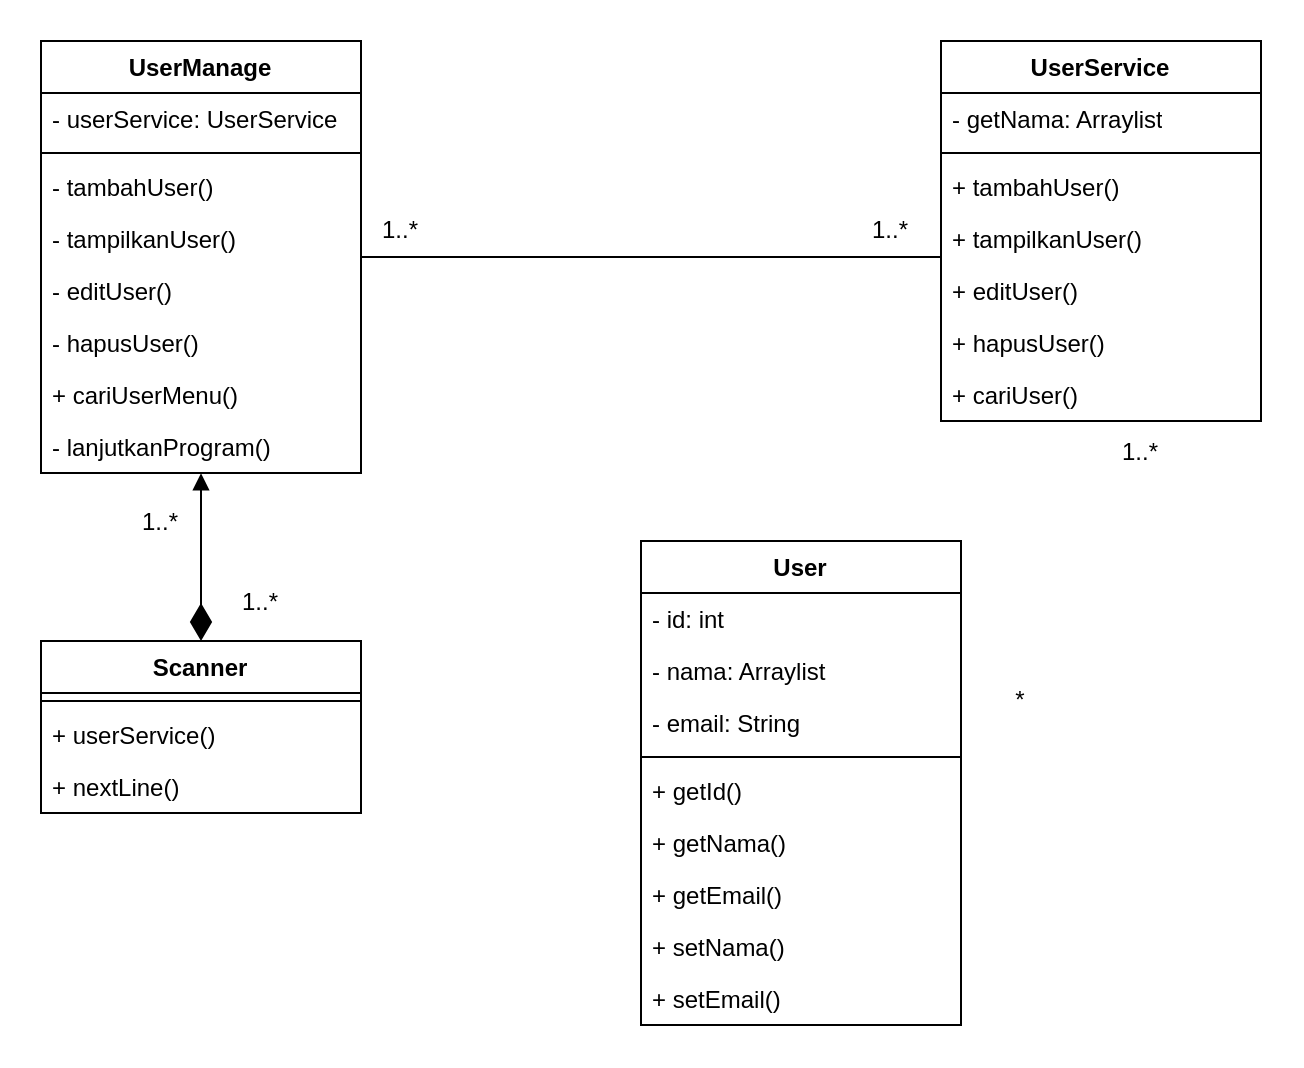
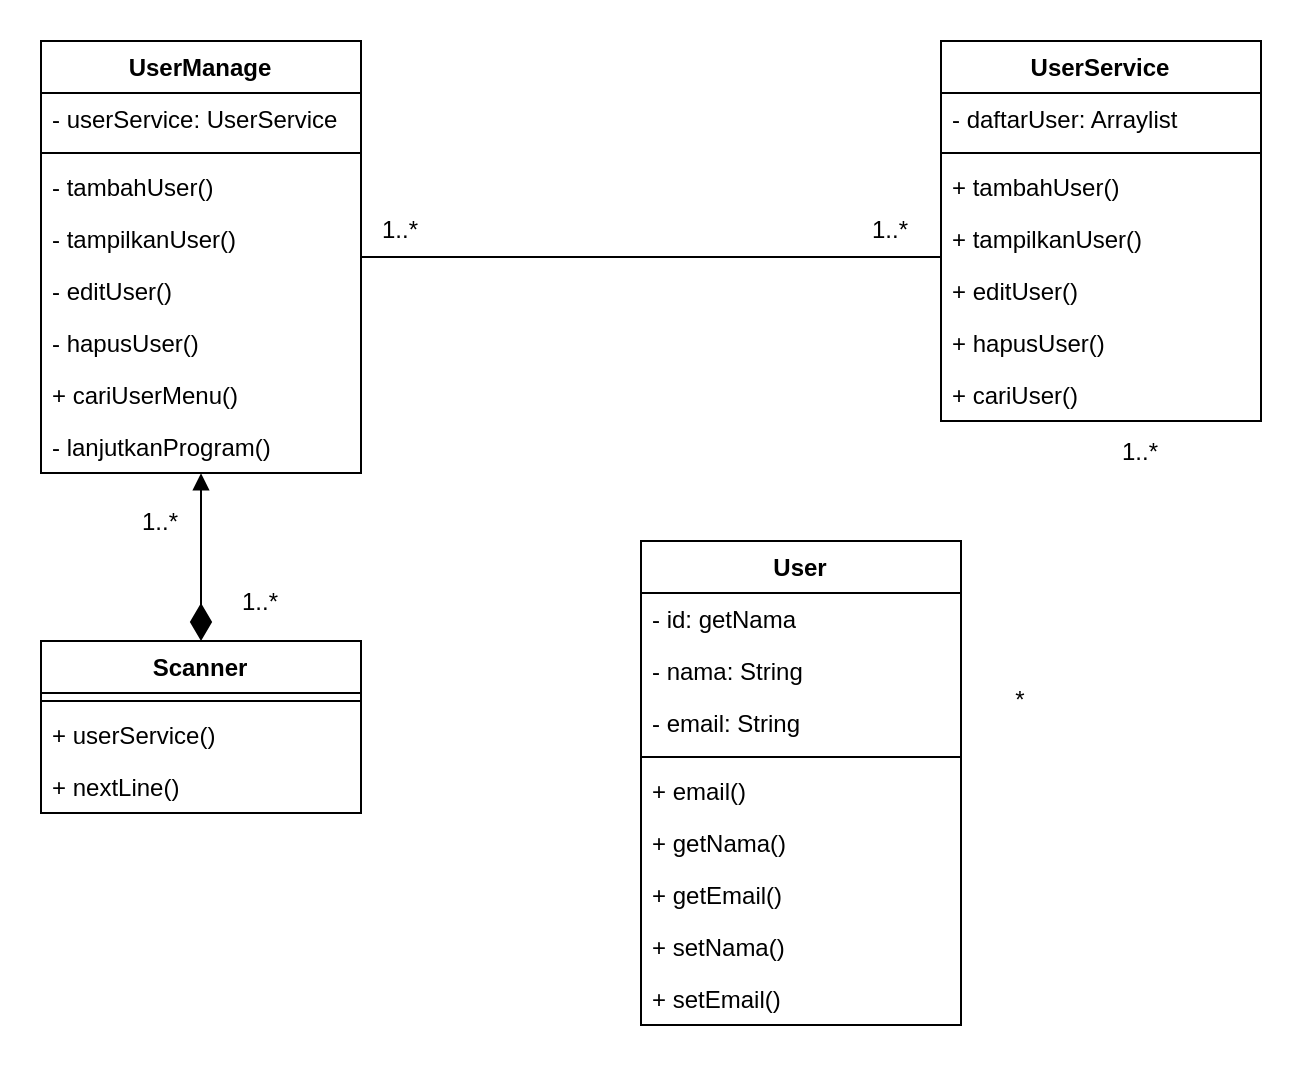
(1072, 121) -> (1092, 121)
(698, 621) -> (728, 621)
(752, 673) -> (735, 673)
(710, 793) -> (704, 793)
